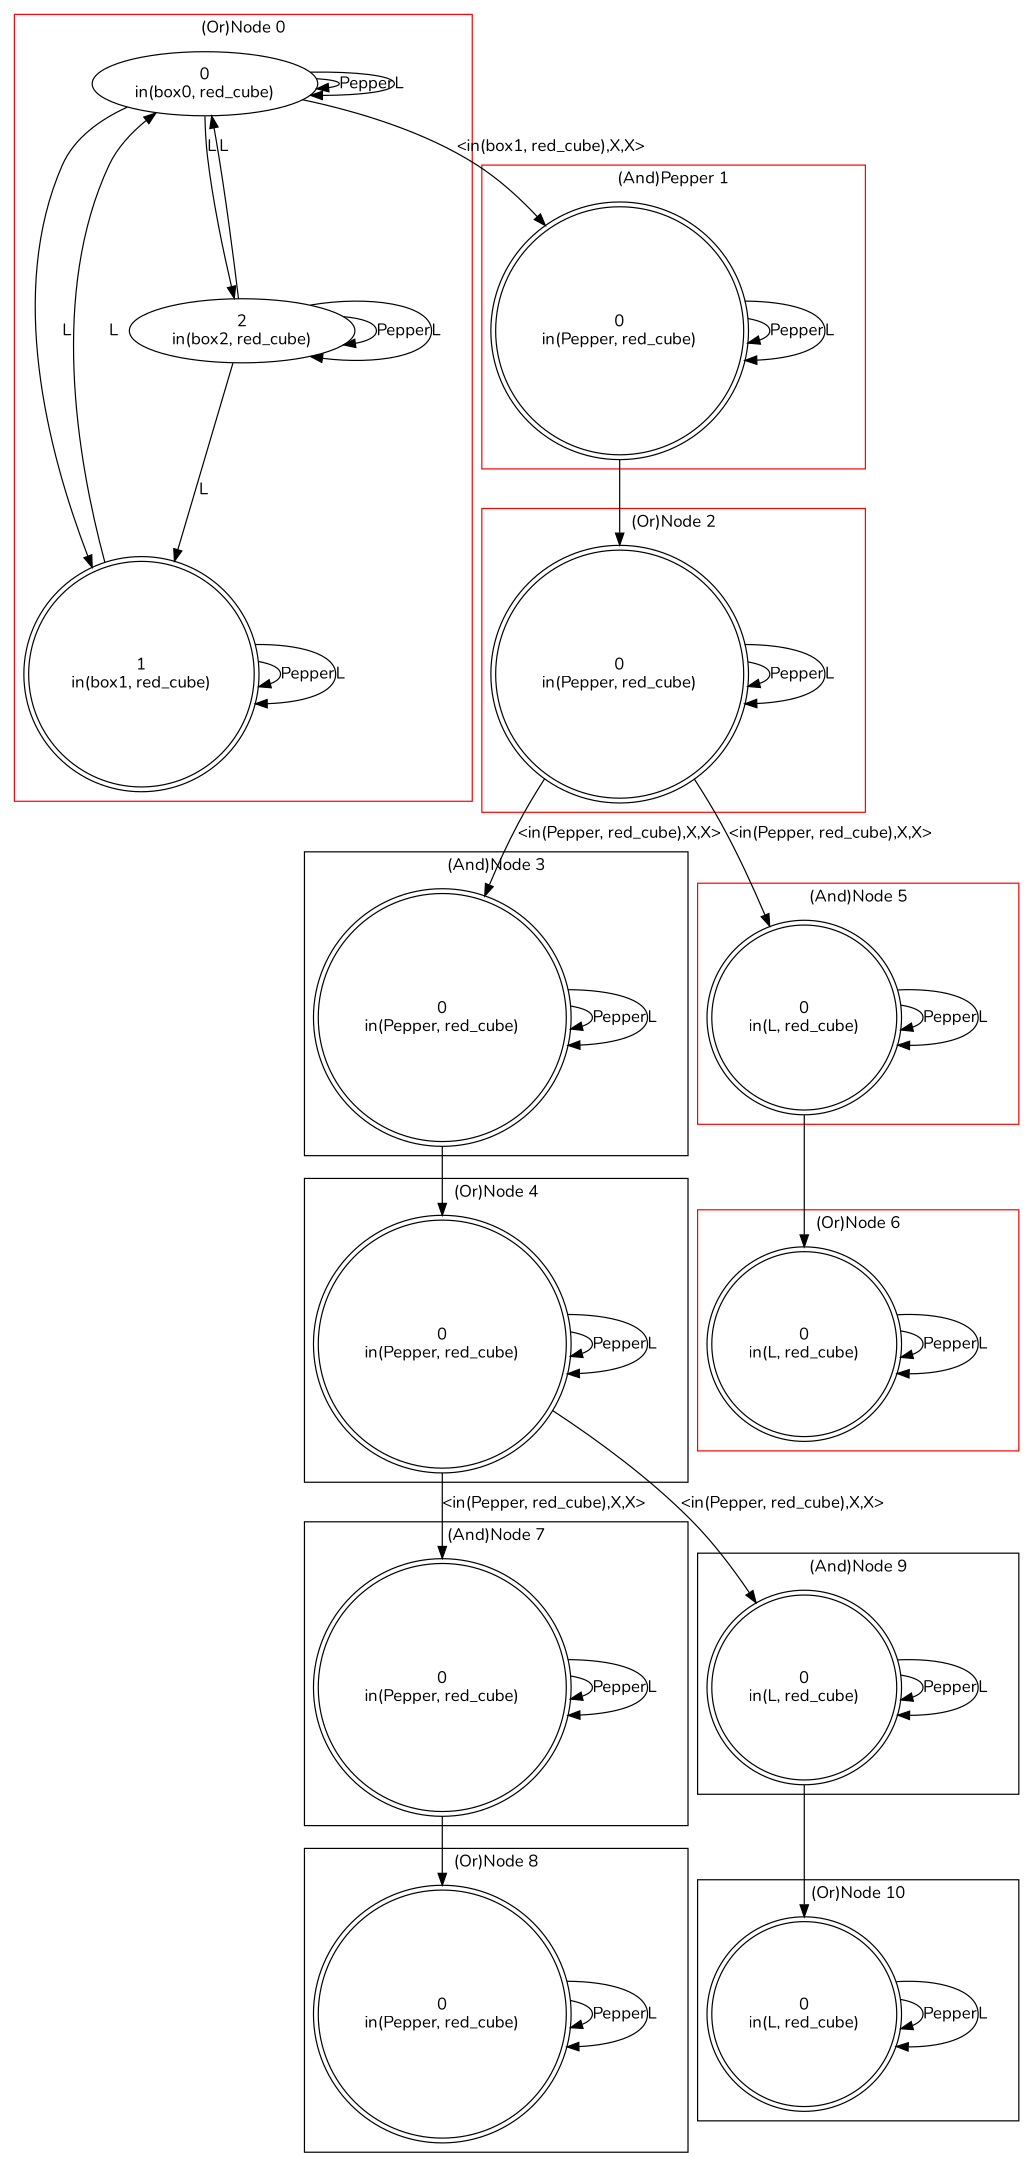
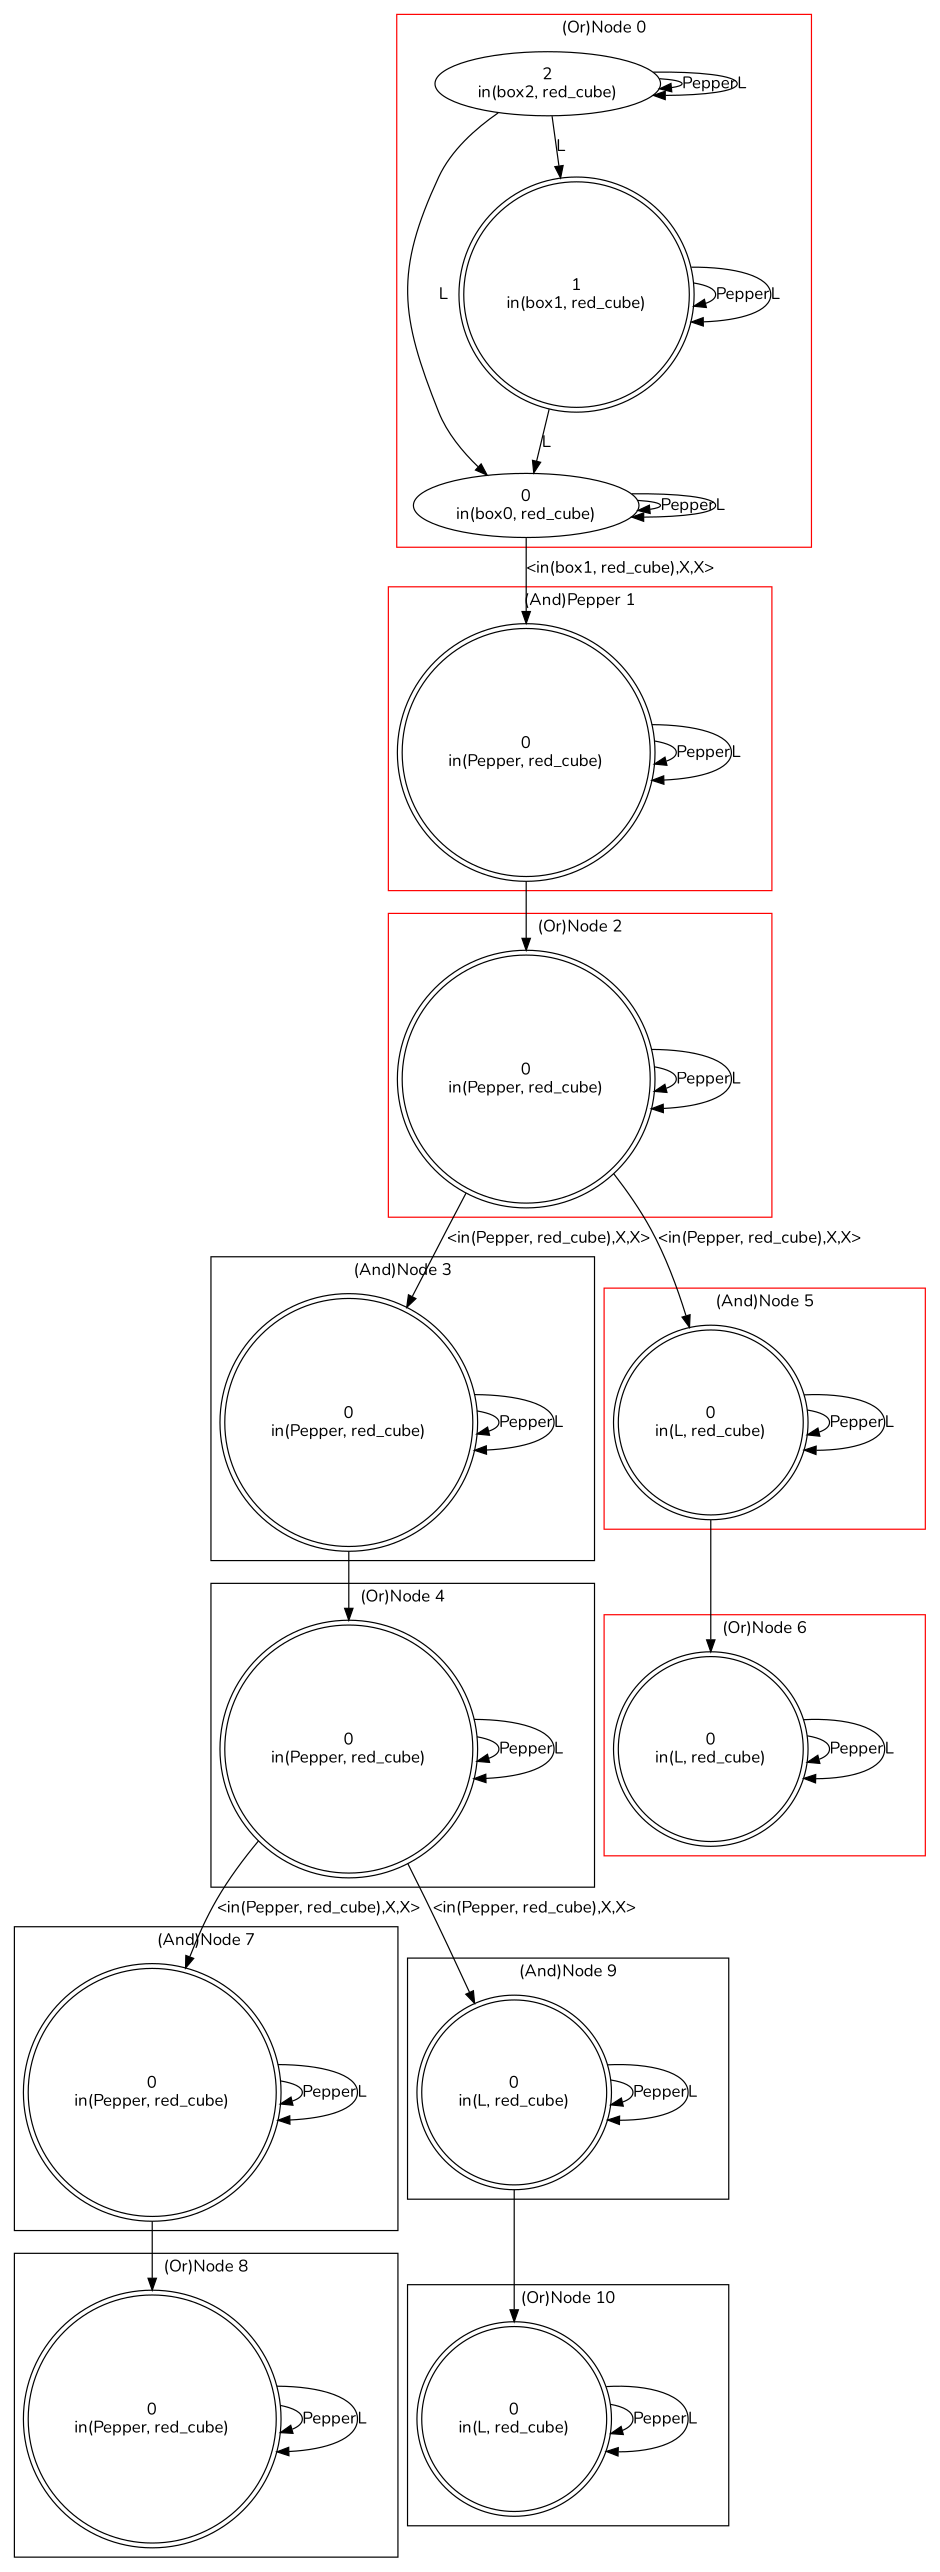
(214, 202) -> none
(35, 318) -> none
